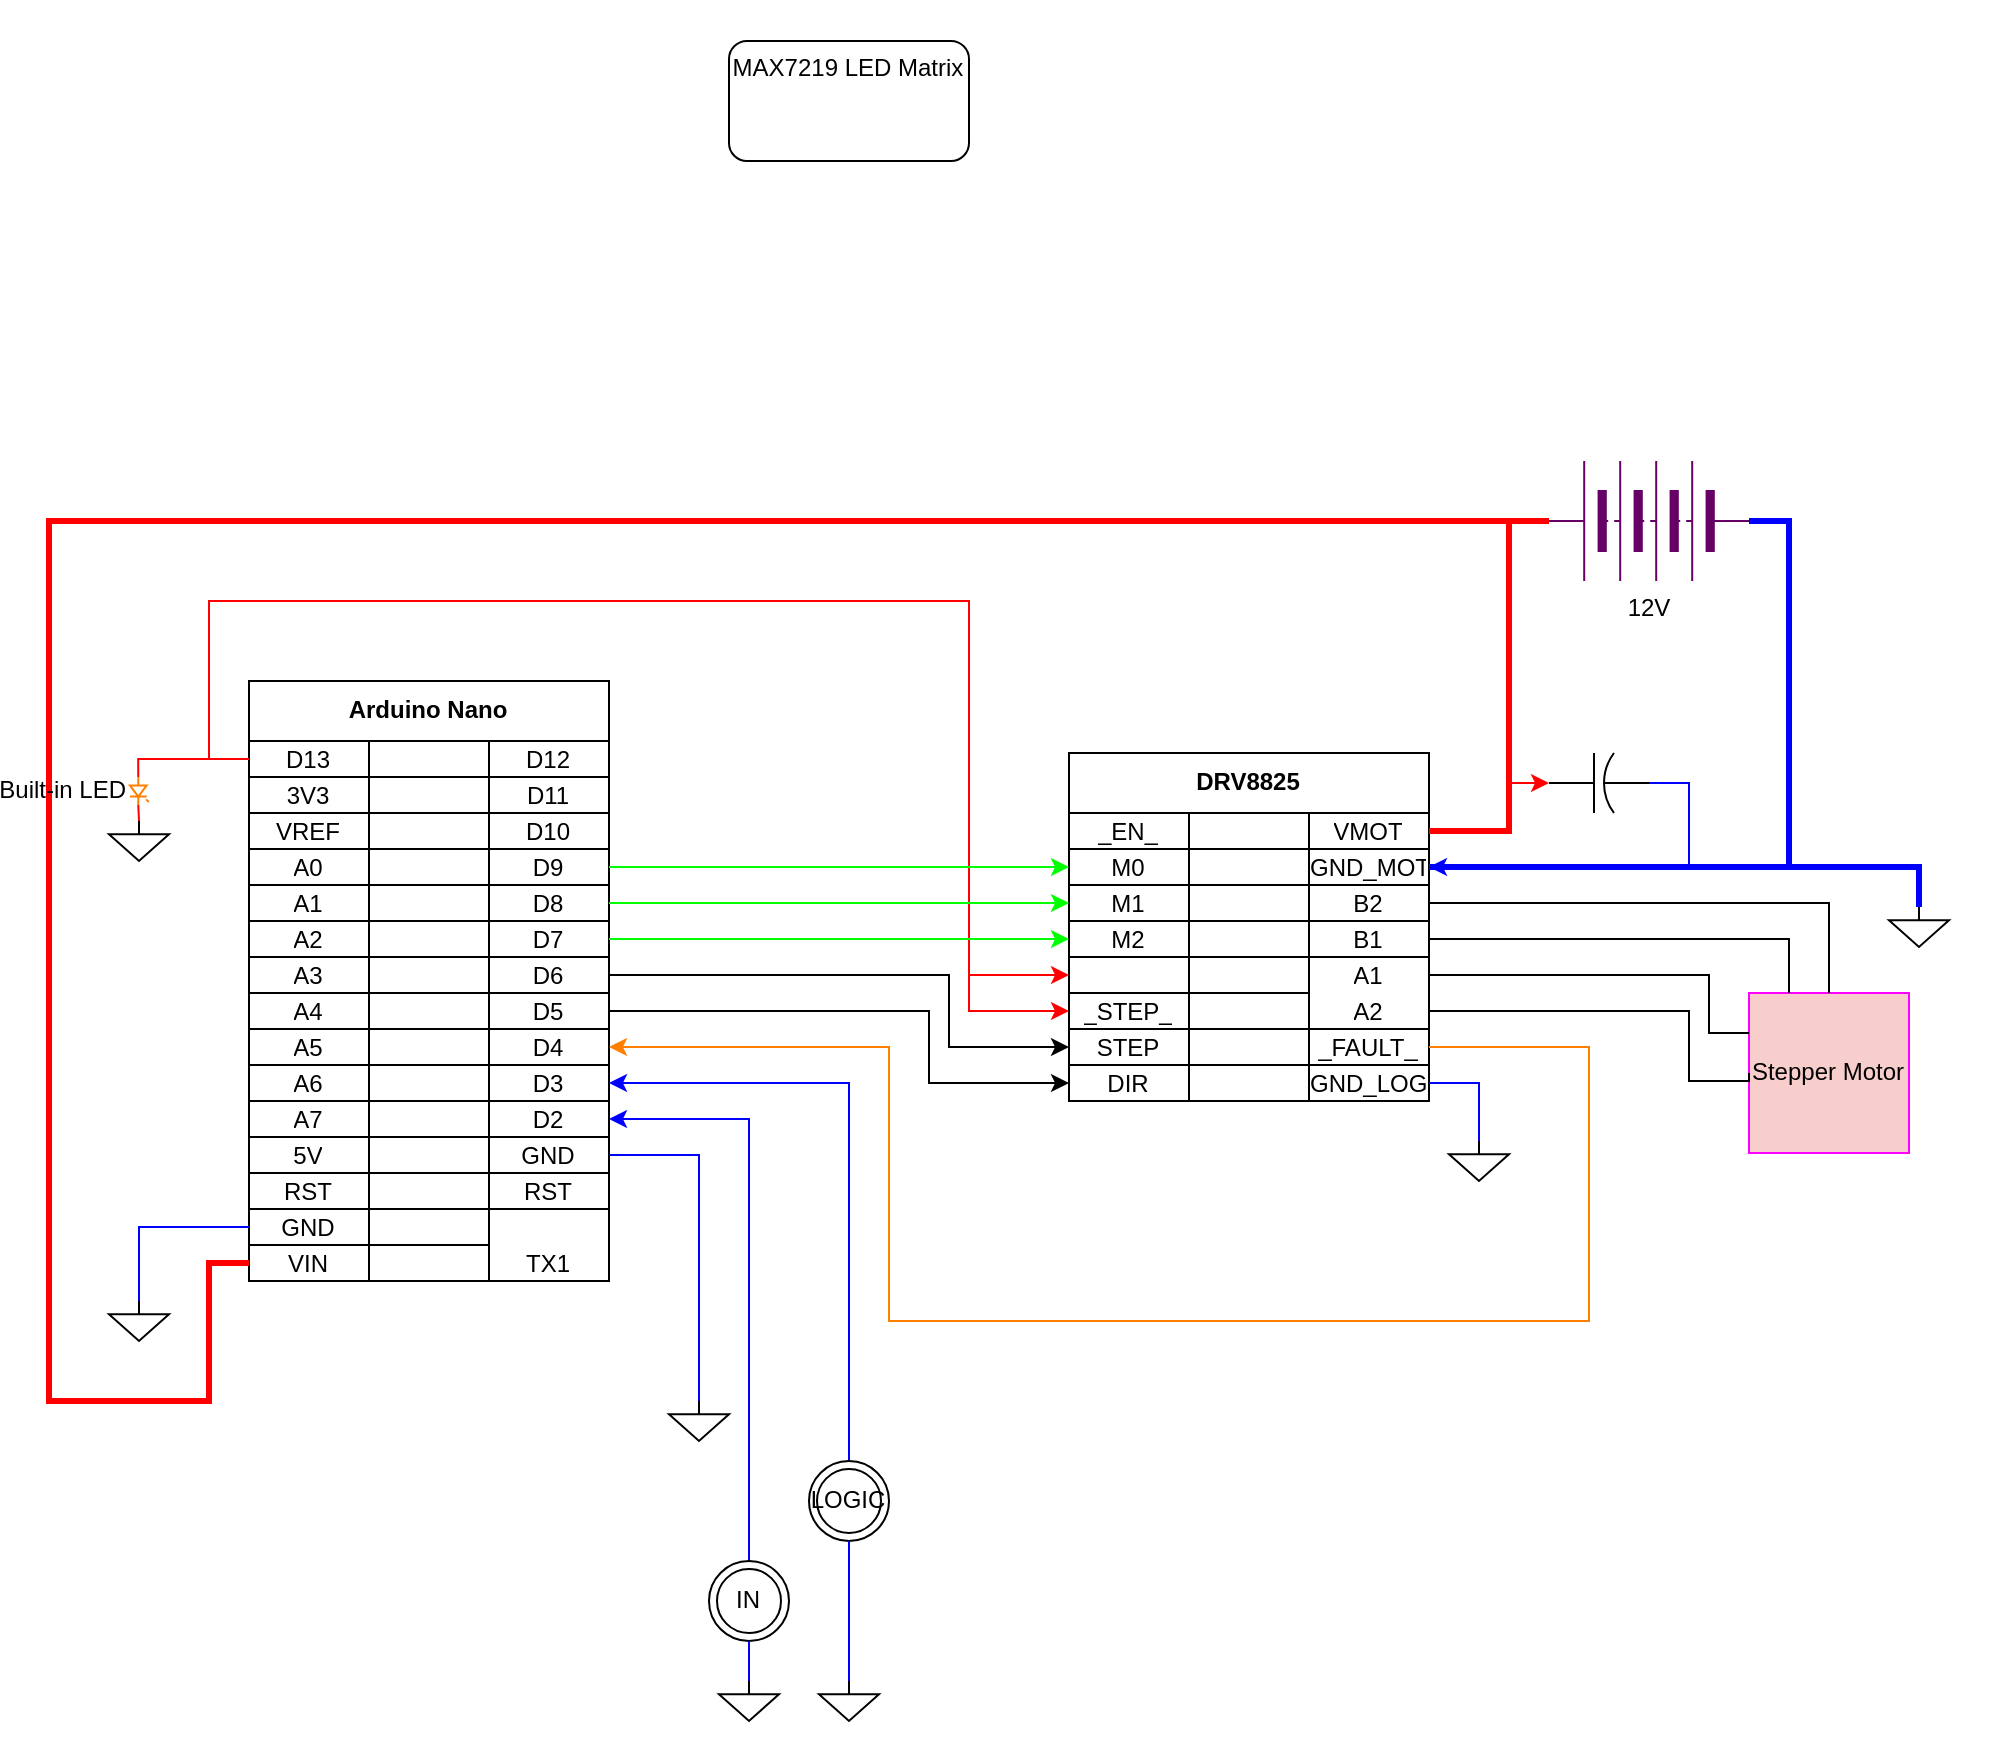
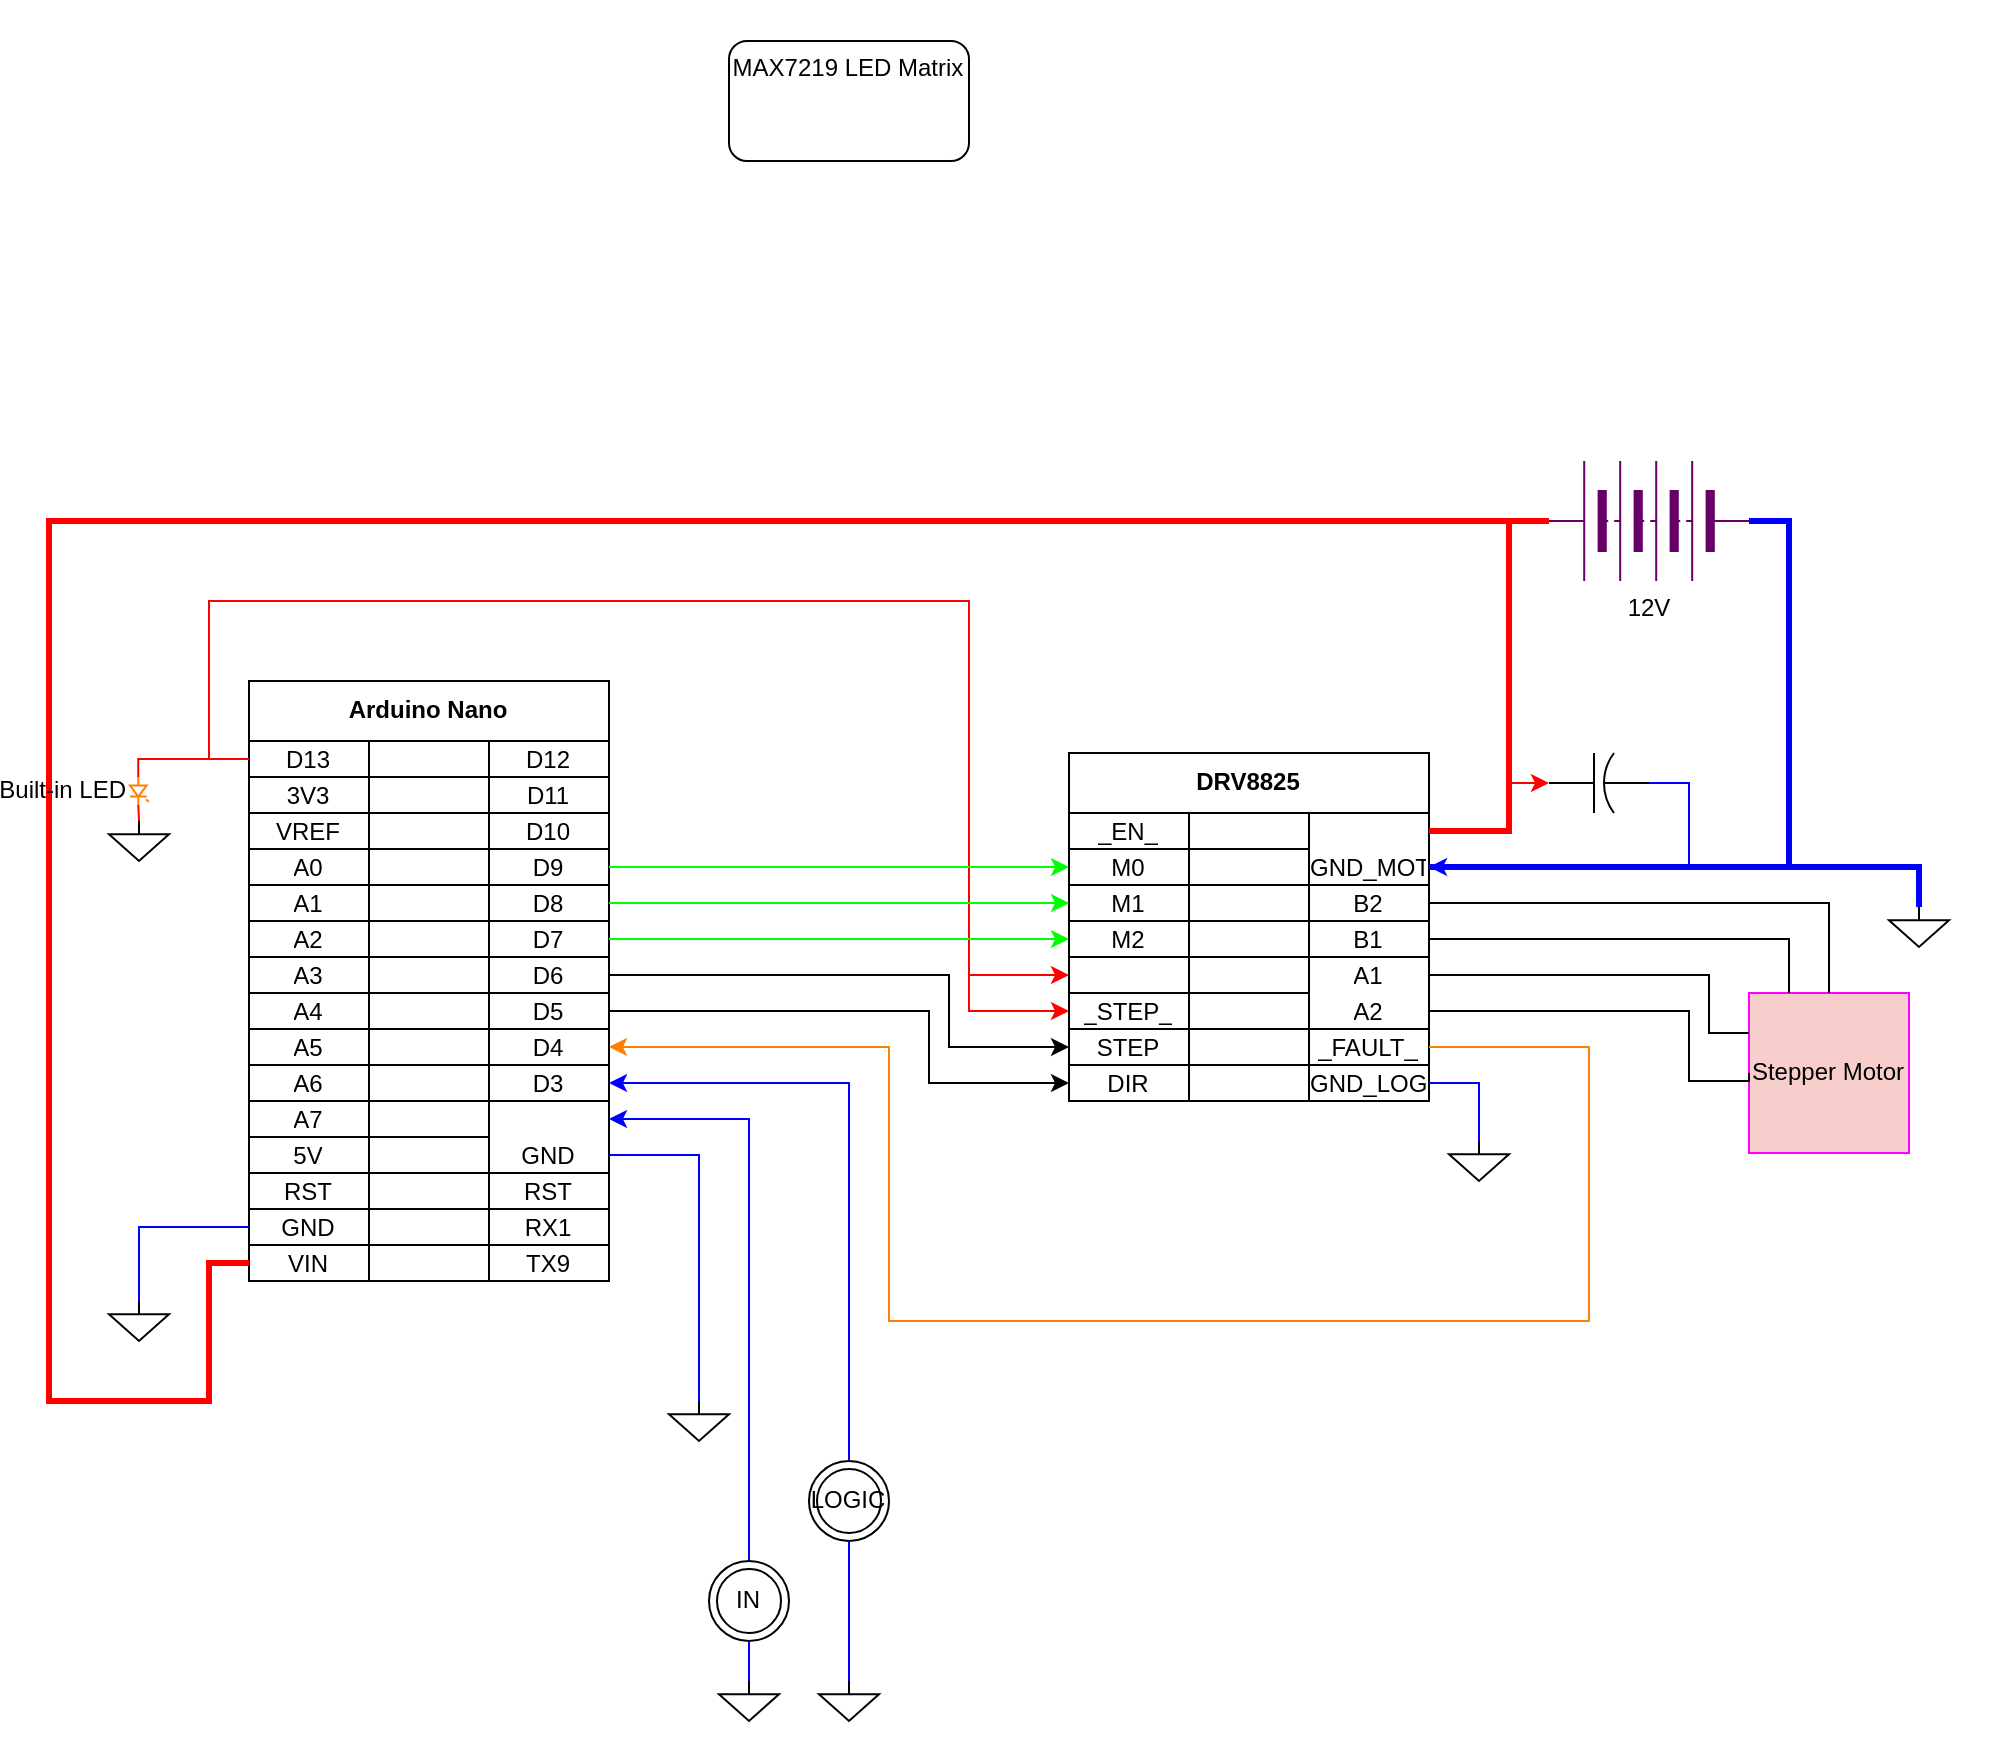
(1369, 831) -> none
(549, 1119) -> none
none -> (549, 1227)
(549, 1263) -> (549, 1263)
